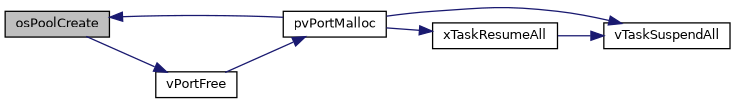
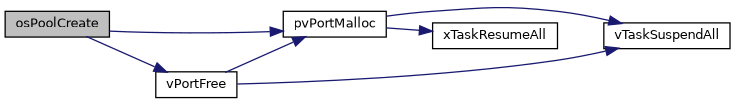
(203, 16) -> (190, 33)
(574, 36) -> (422, 75)
